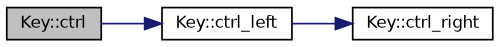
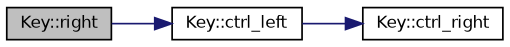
(54, 24) -> (59, 24)
